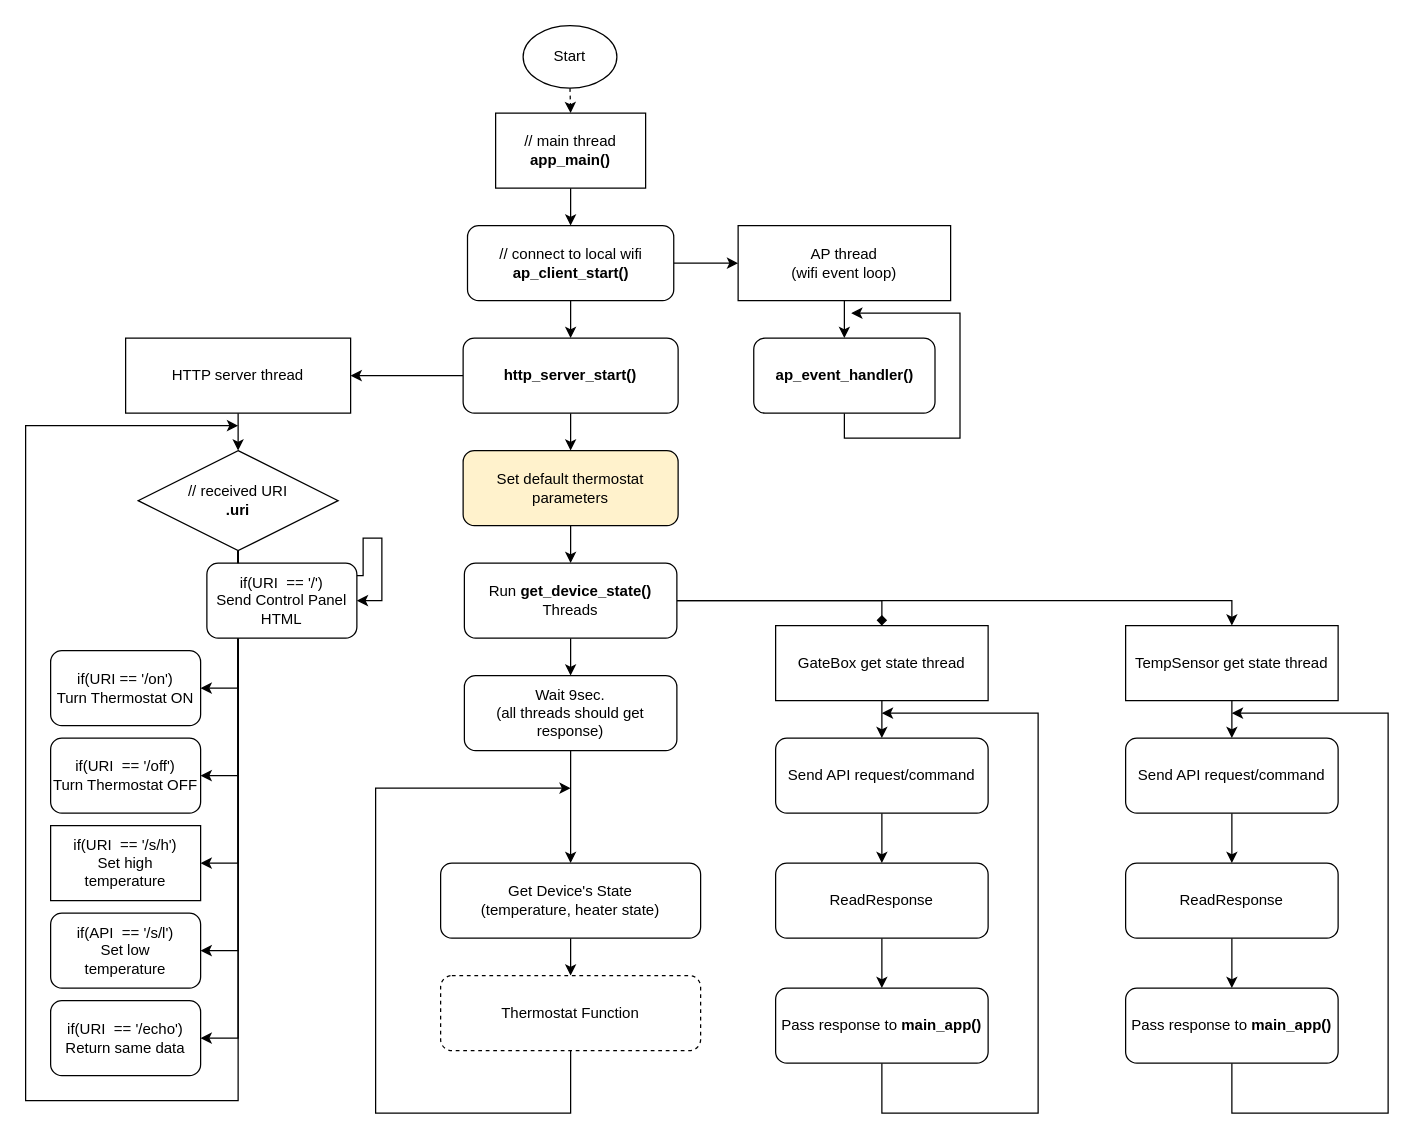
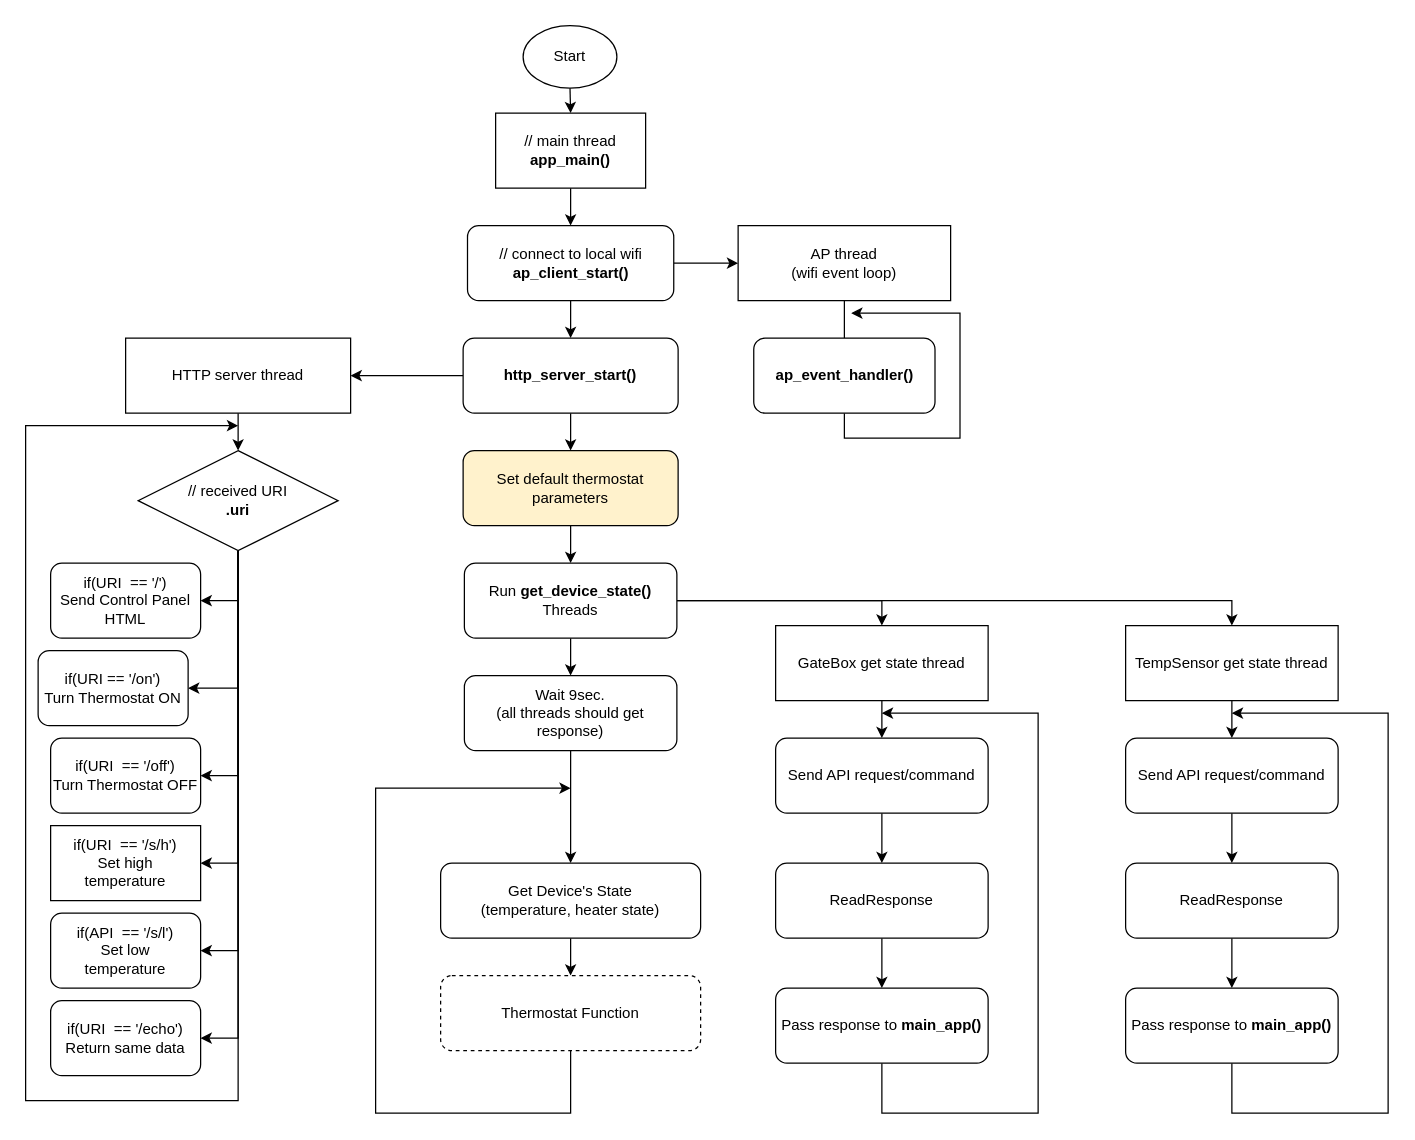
(570, 97) -> (570, 97)
(844, 328) -> (844, 331)
(282, 601) -> (126, 601)
(882, 615) -> (882, 616)
(126, 688) -> (113, 688)
